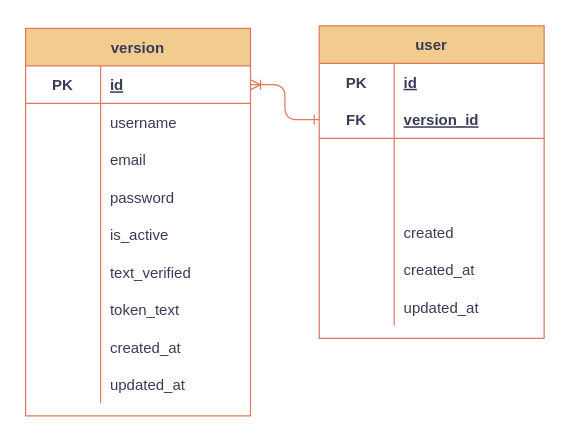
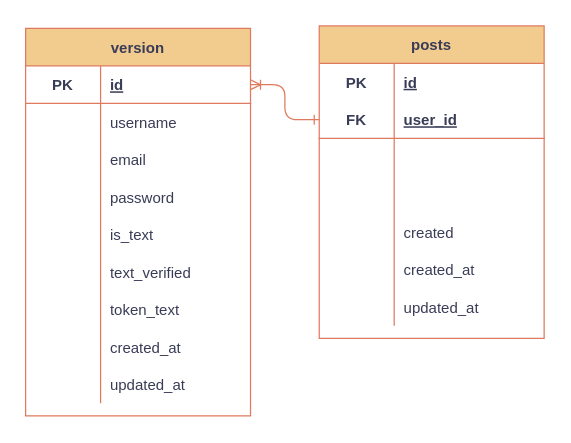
(431, 45) -> (431, 45)
(442, 120) -> (431, 120)
(144, 235) -> (137, 235)
